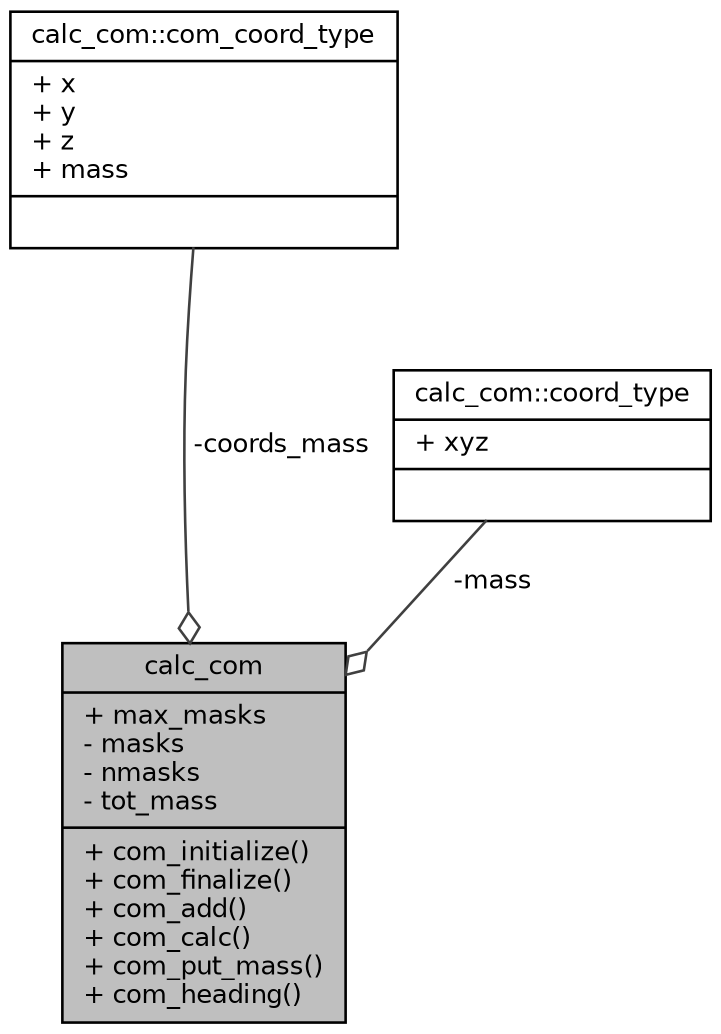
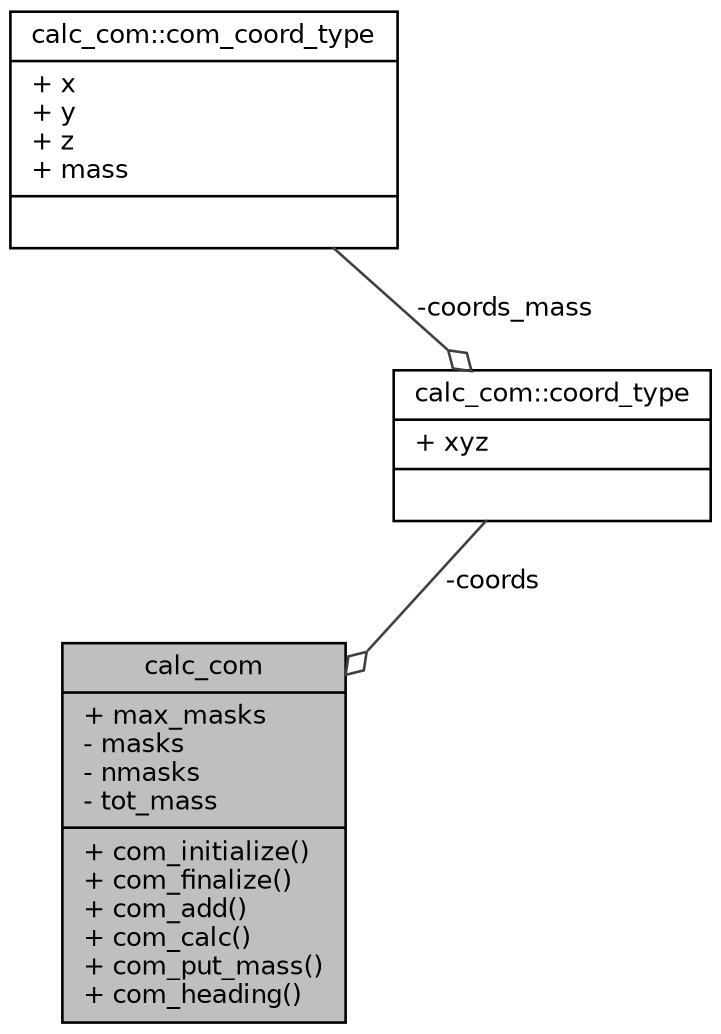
(184, 429) -> (390, 298)
(490, 582) -> (490, 582)
